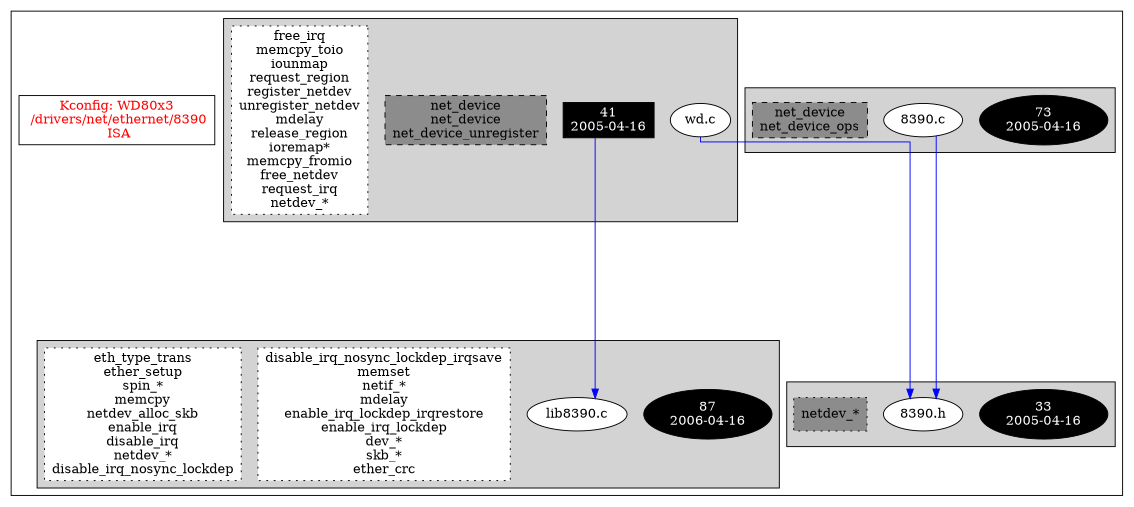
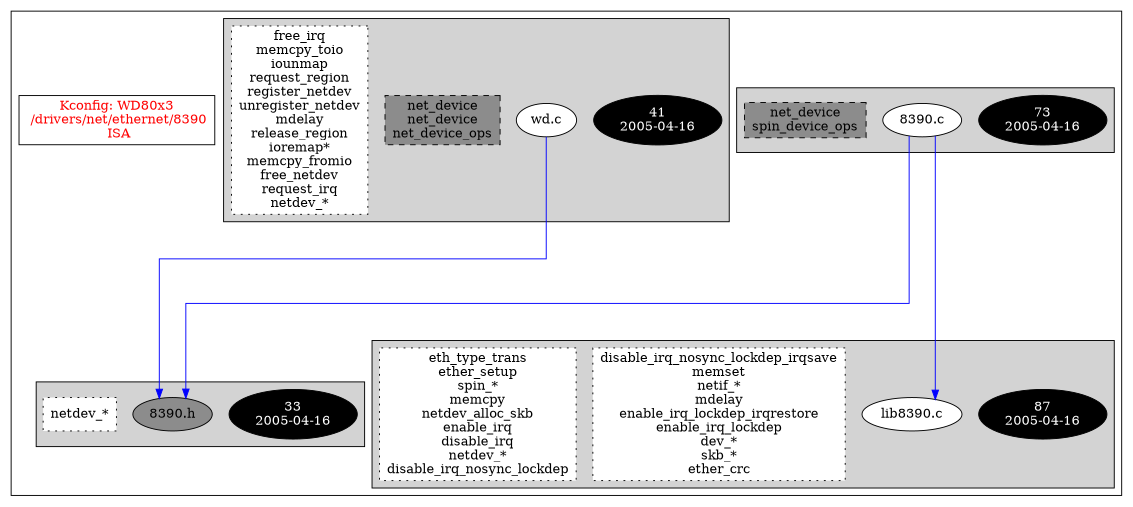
(466, 120) -> (443, 120)
(609, 120) -> (658, 120)
(810, 120) -> (805, 120)
(595, 264) -> (935, 263)
(708, 414) -> (1043, 414)
(830, 414) -> (80, 414)
(923, 414) -> (173, 414)
